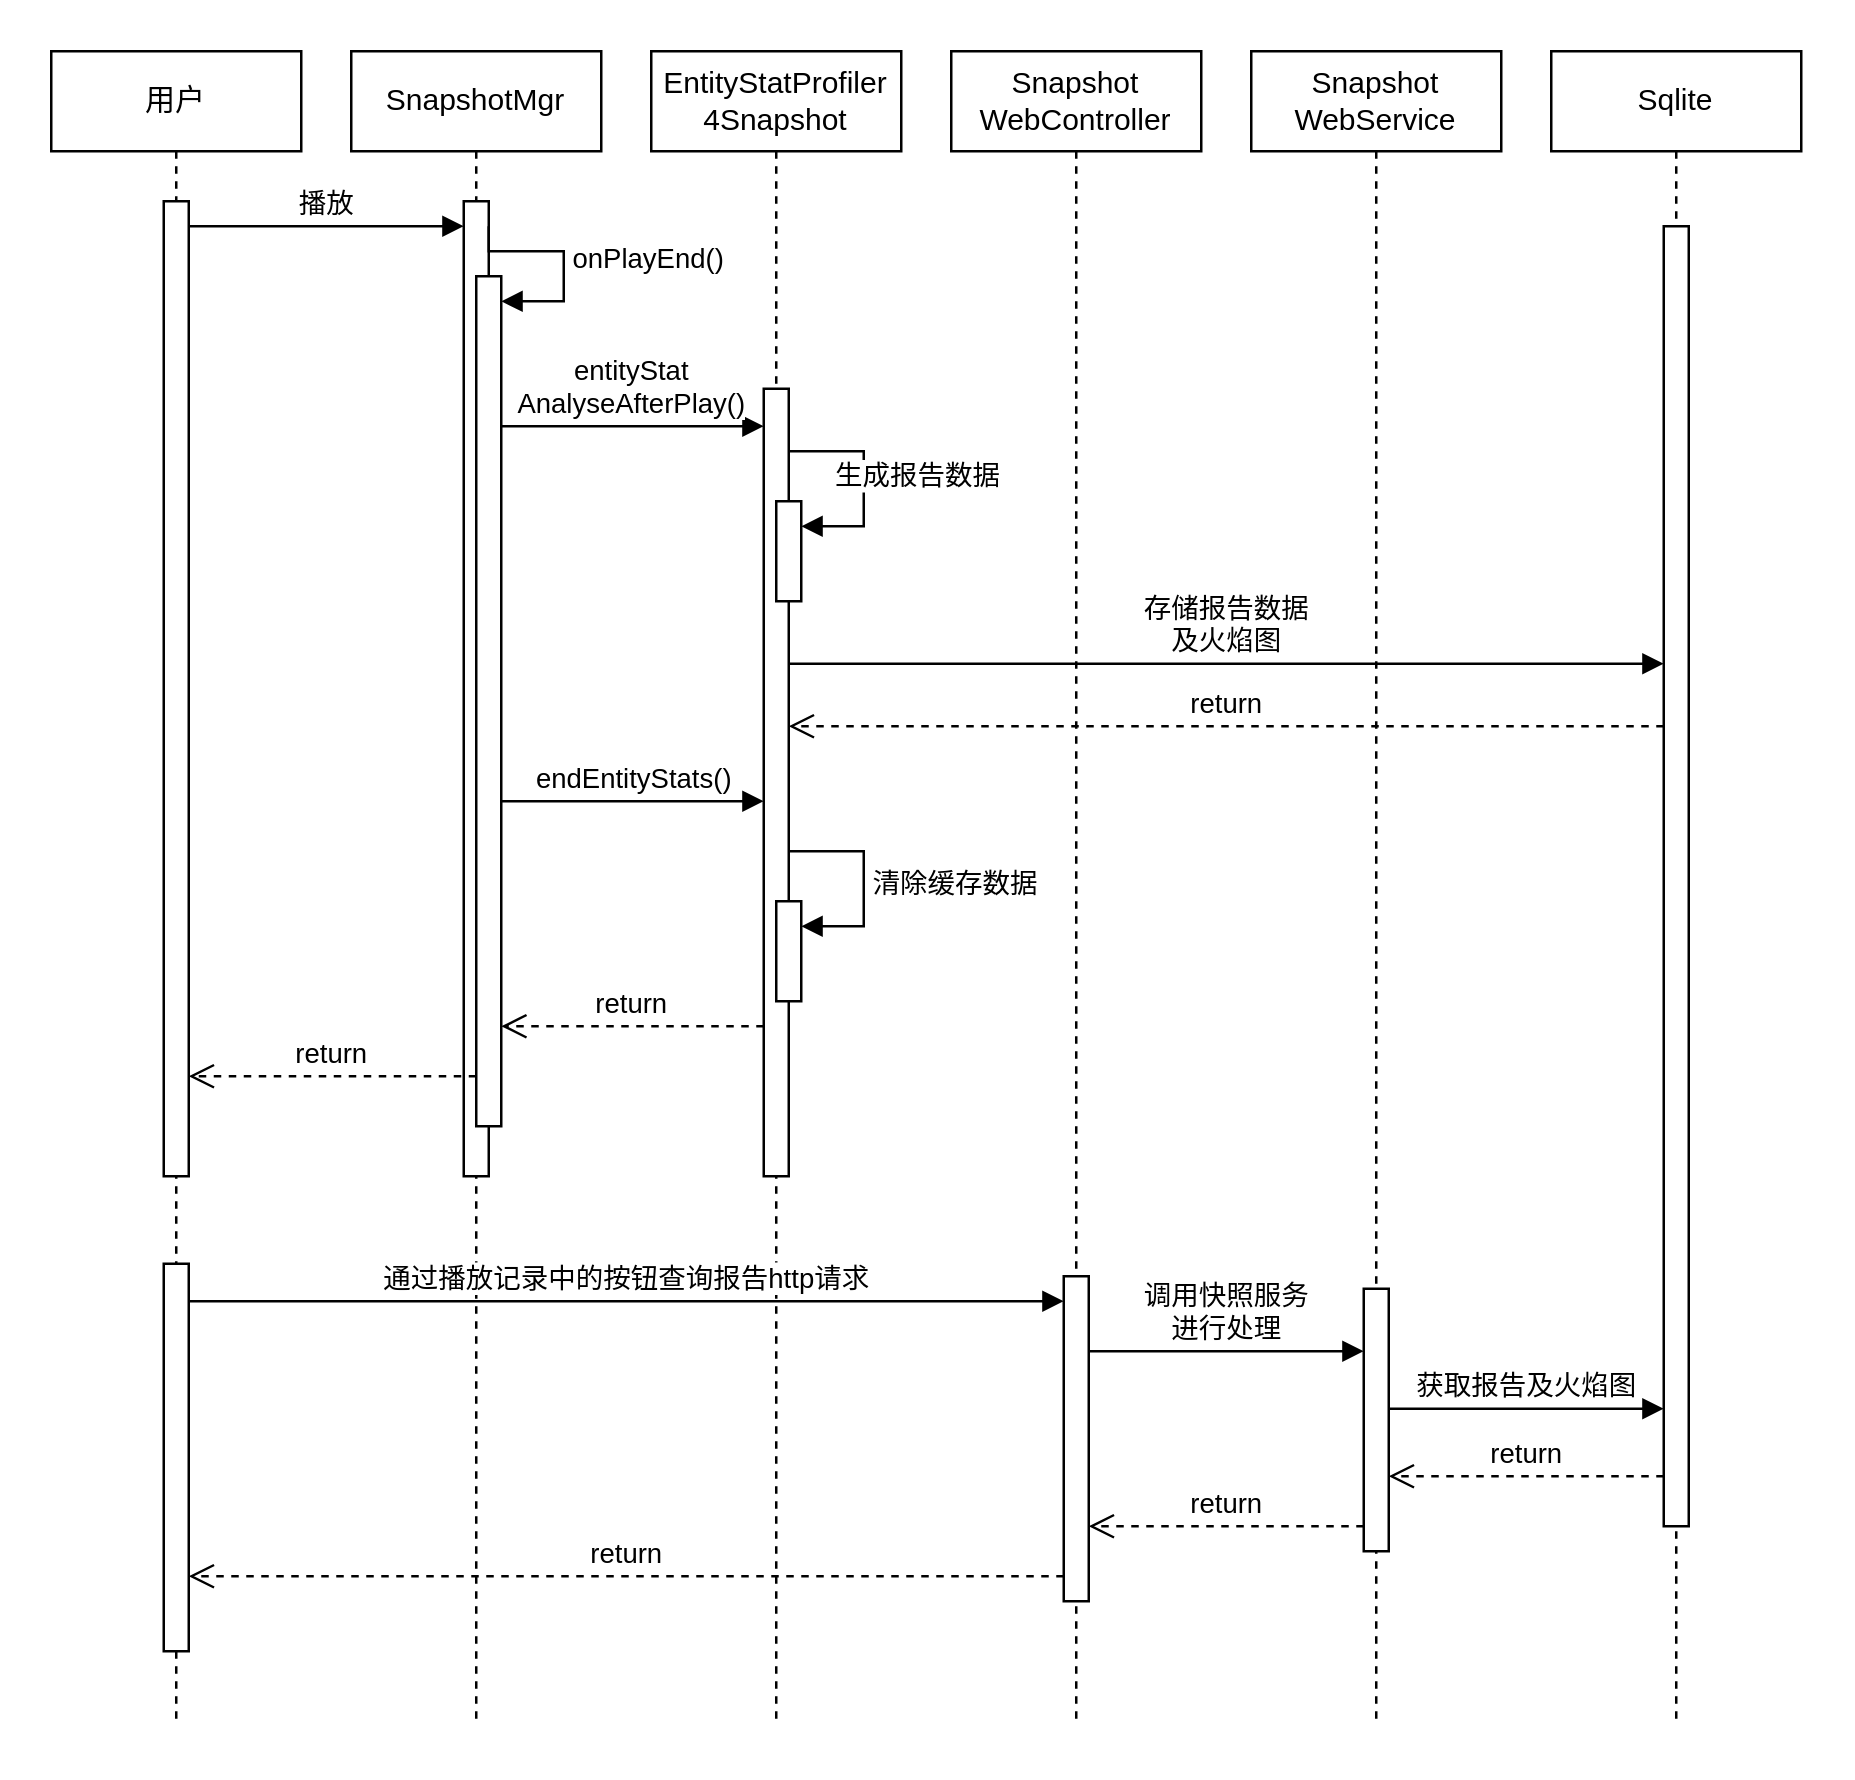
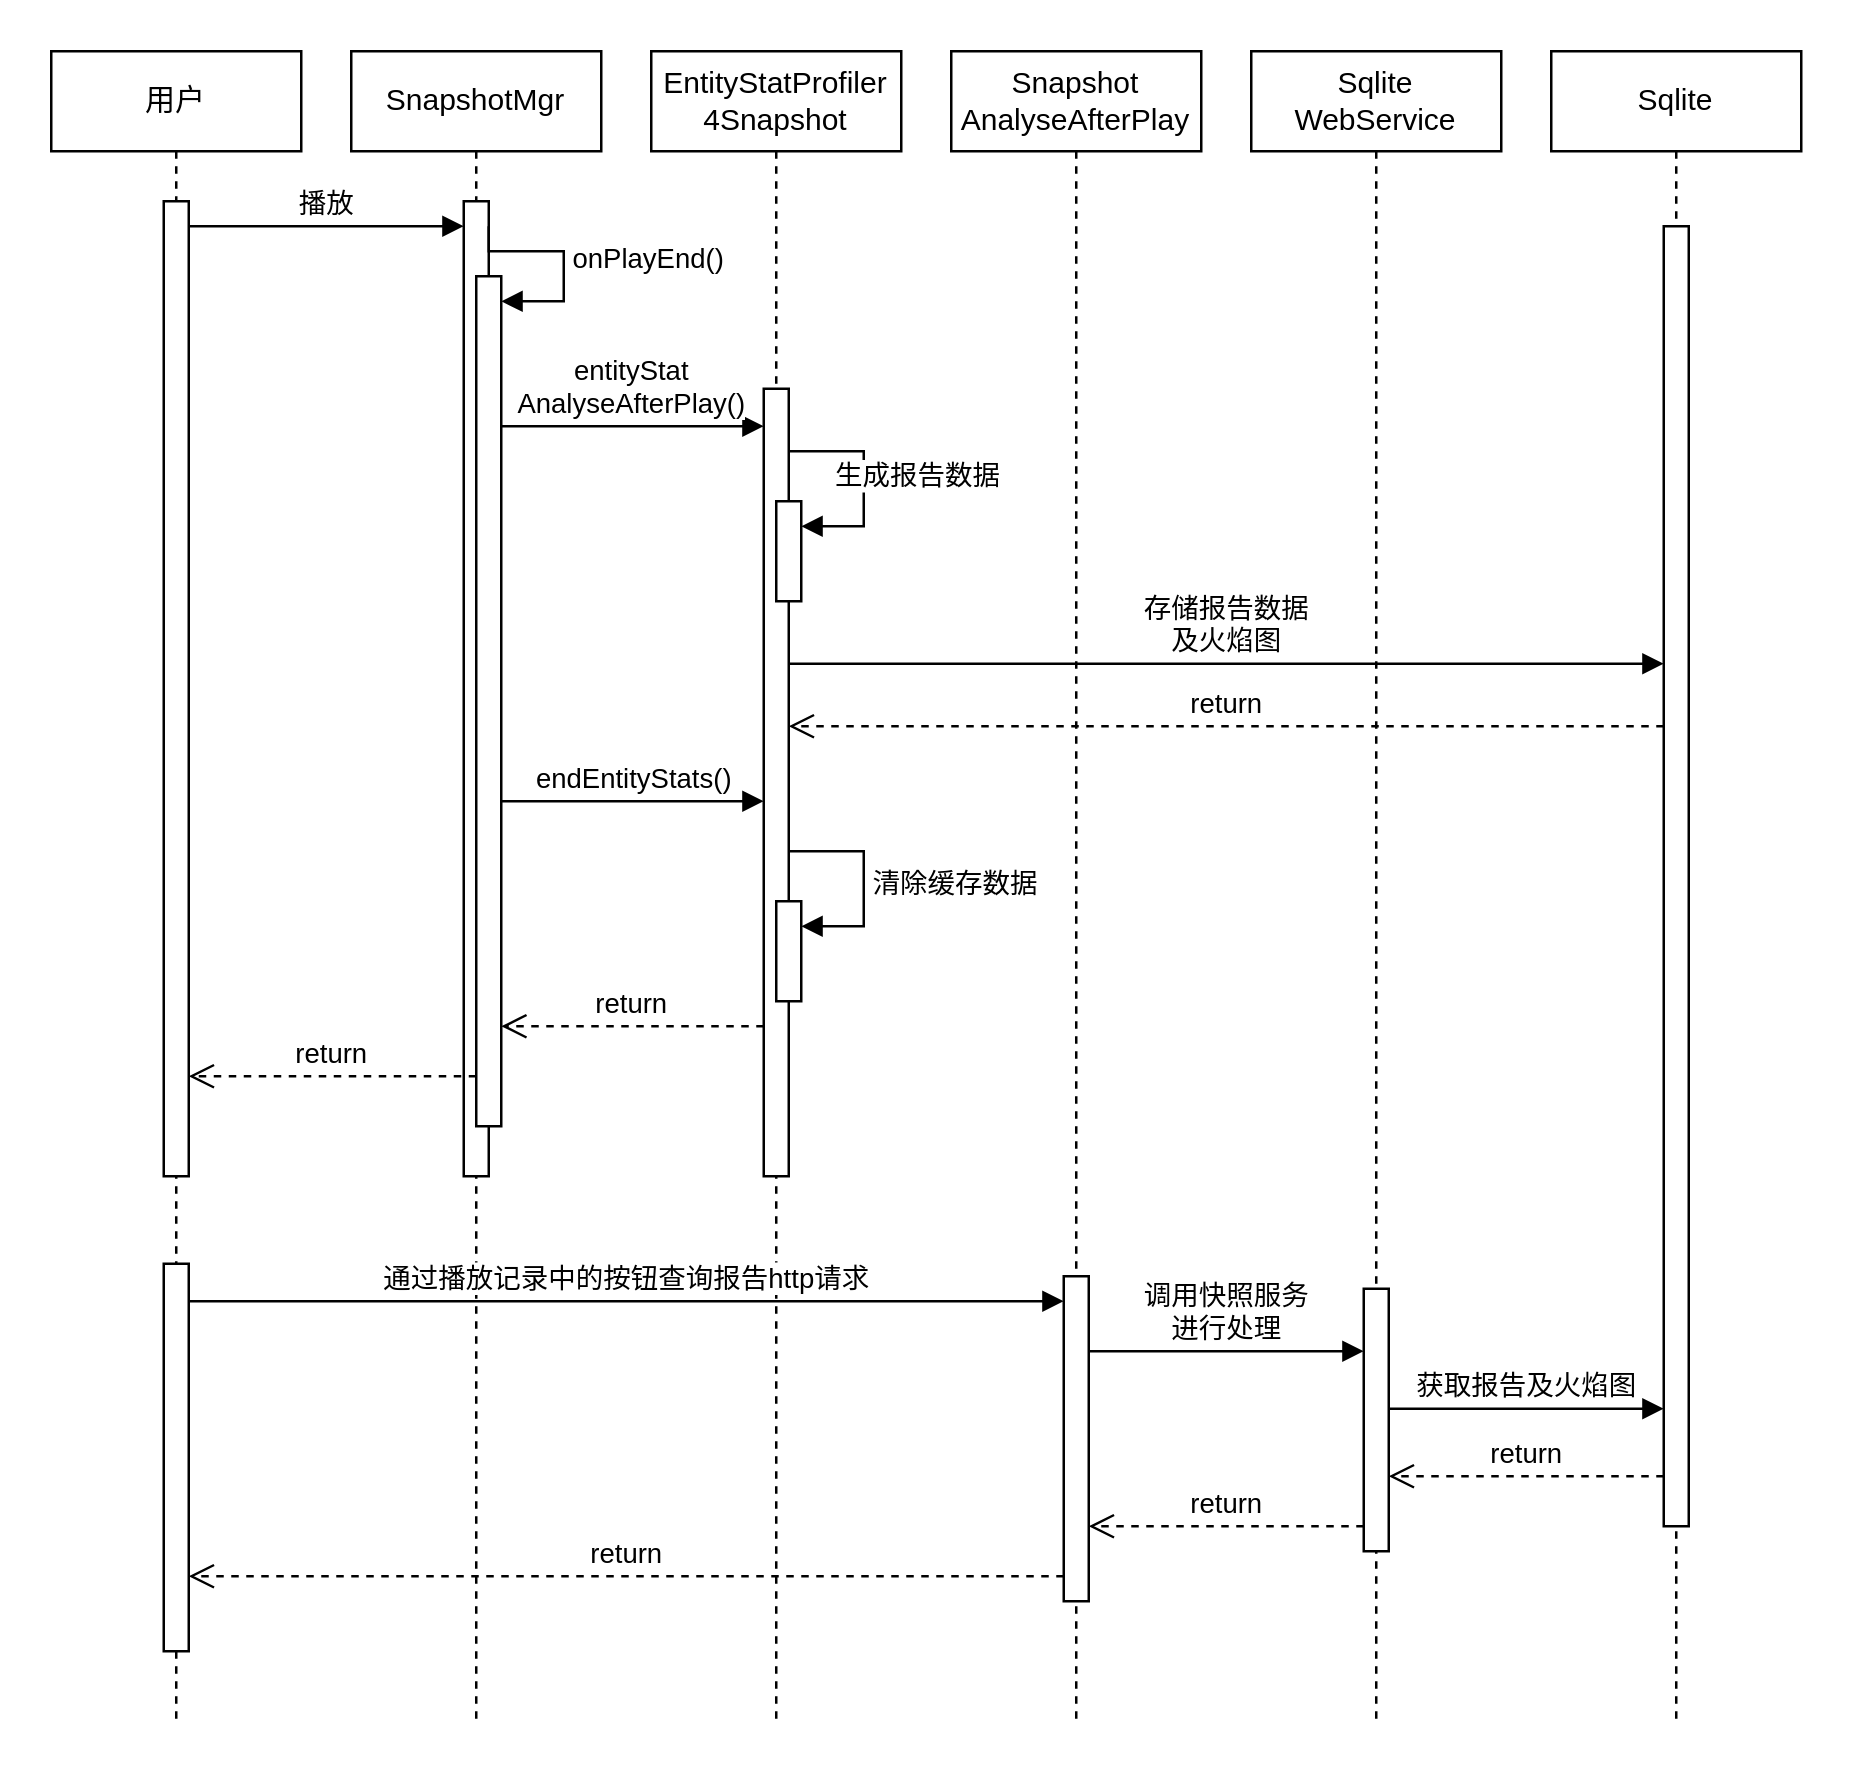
(1076, 101) -> (1076, 101)
(1376, 101) -> (1376, 101)
